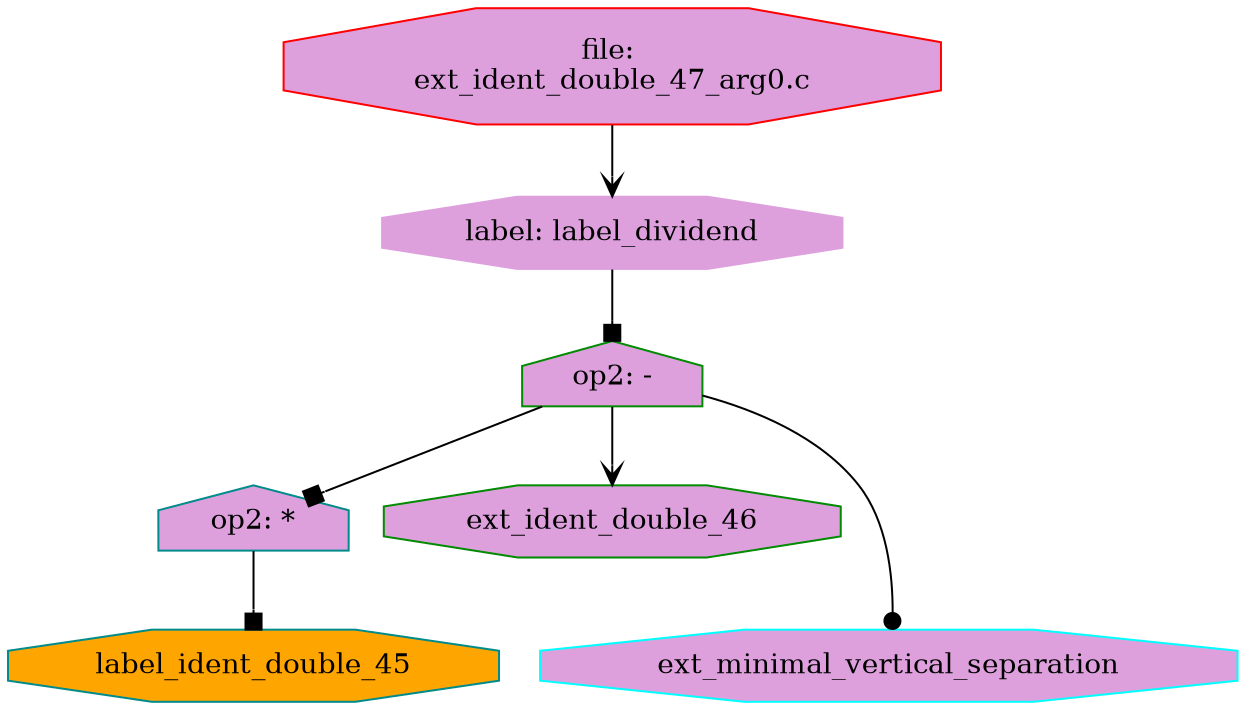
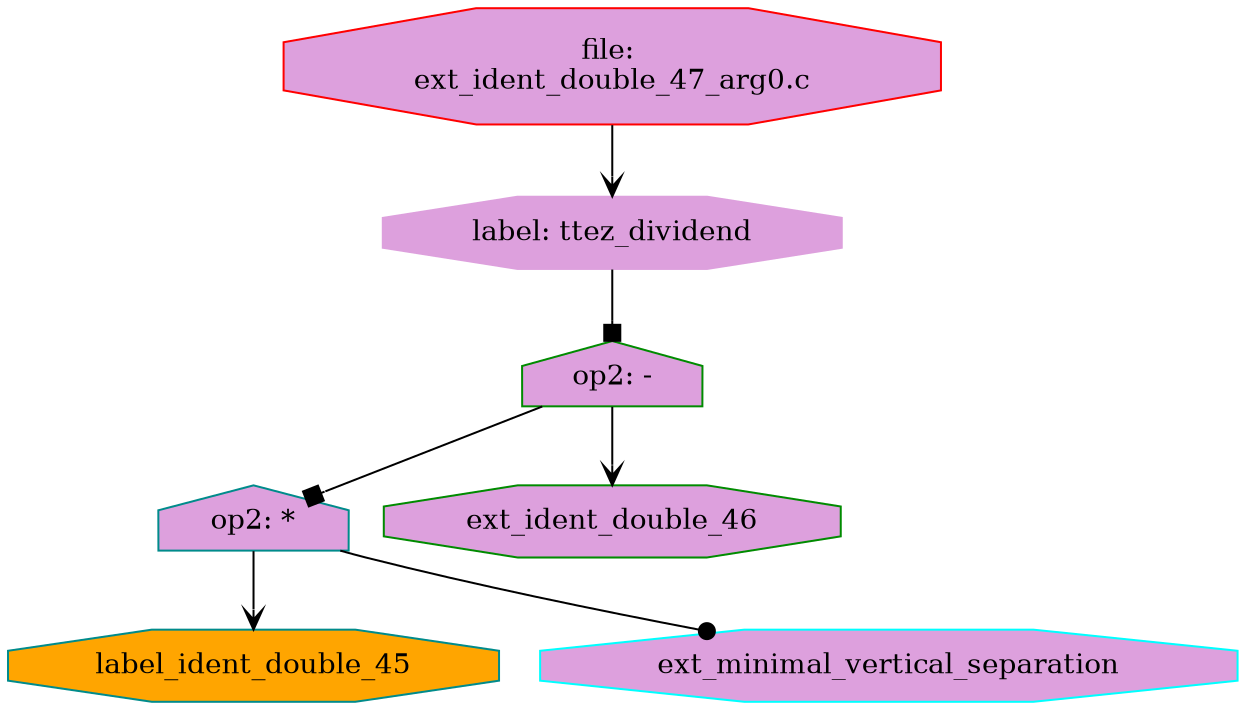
(612, 233) -> (612, 233)
(842, 467) -> (519, 593)
(254, 580) -> (254, 580)
